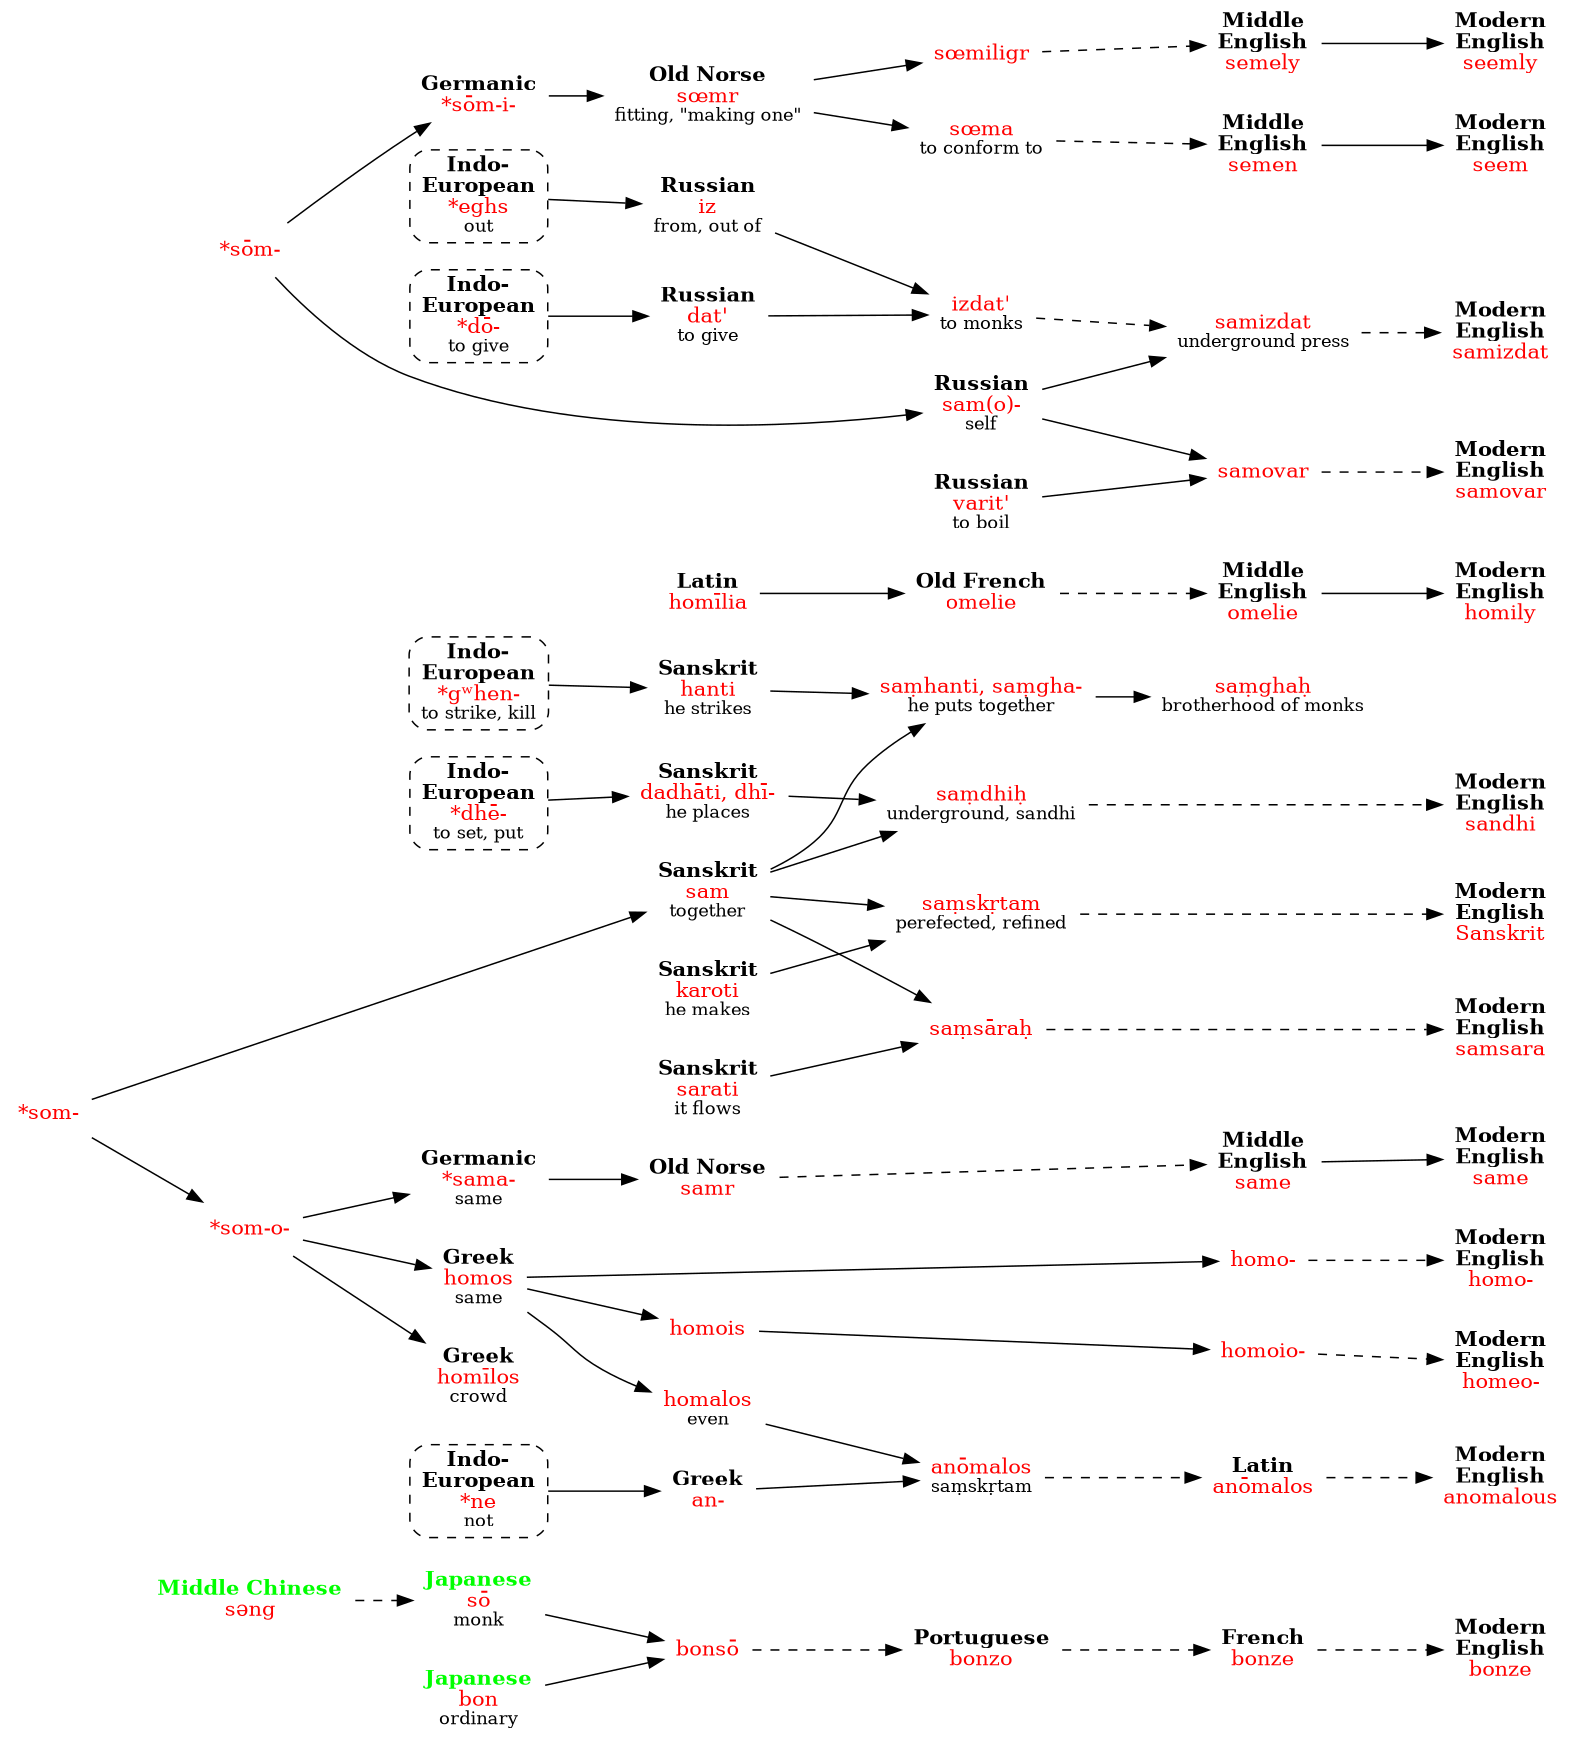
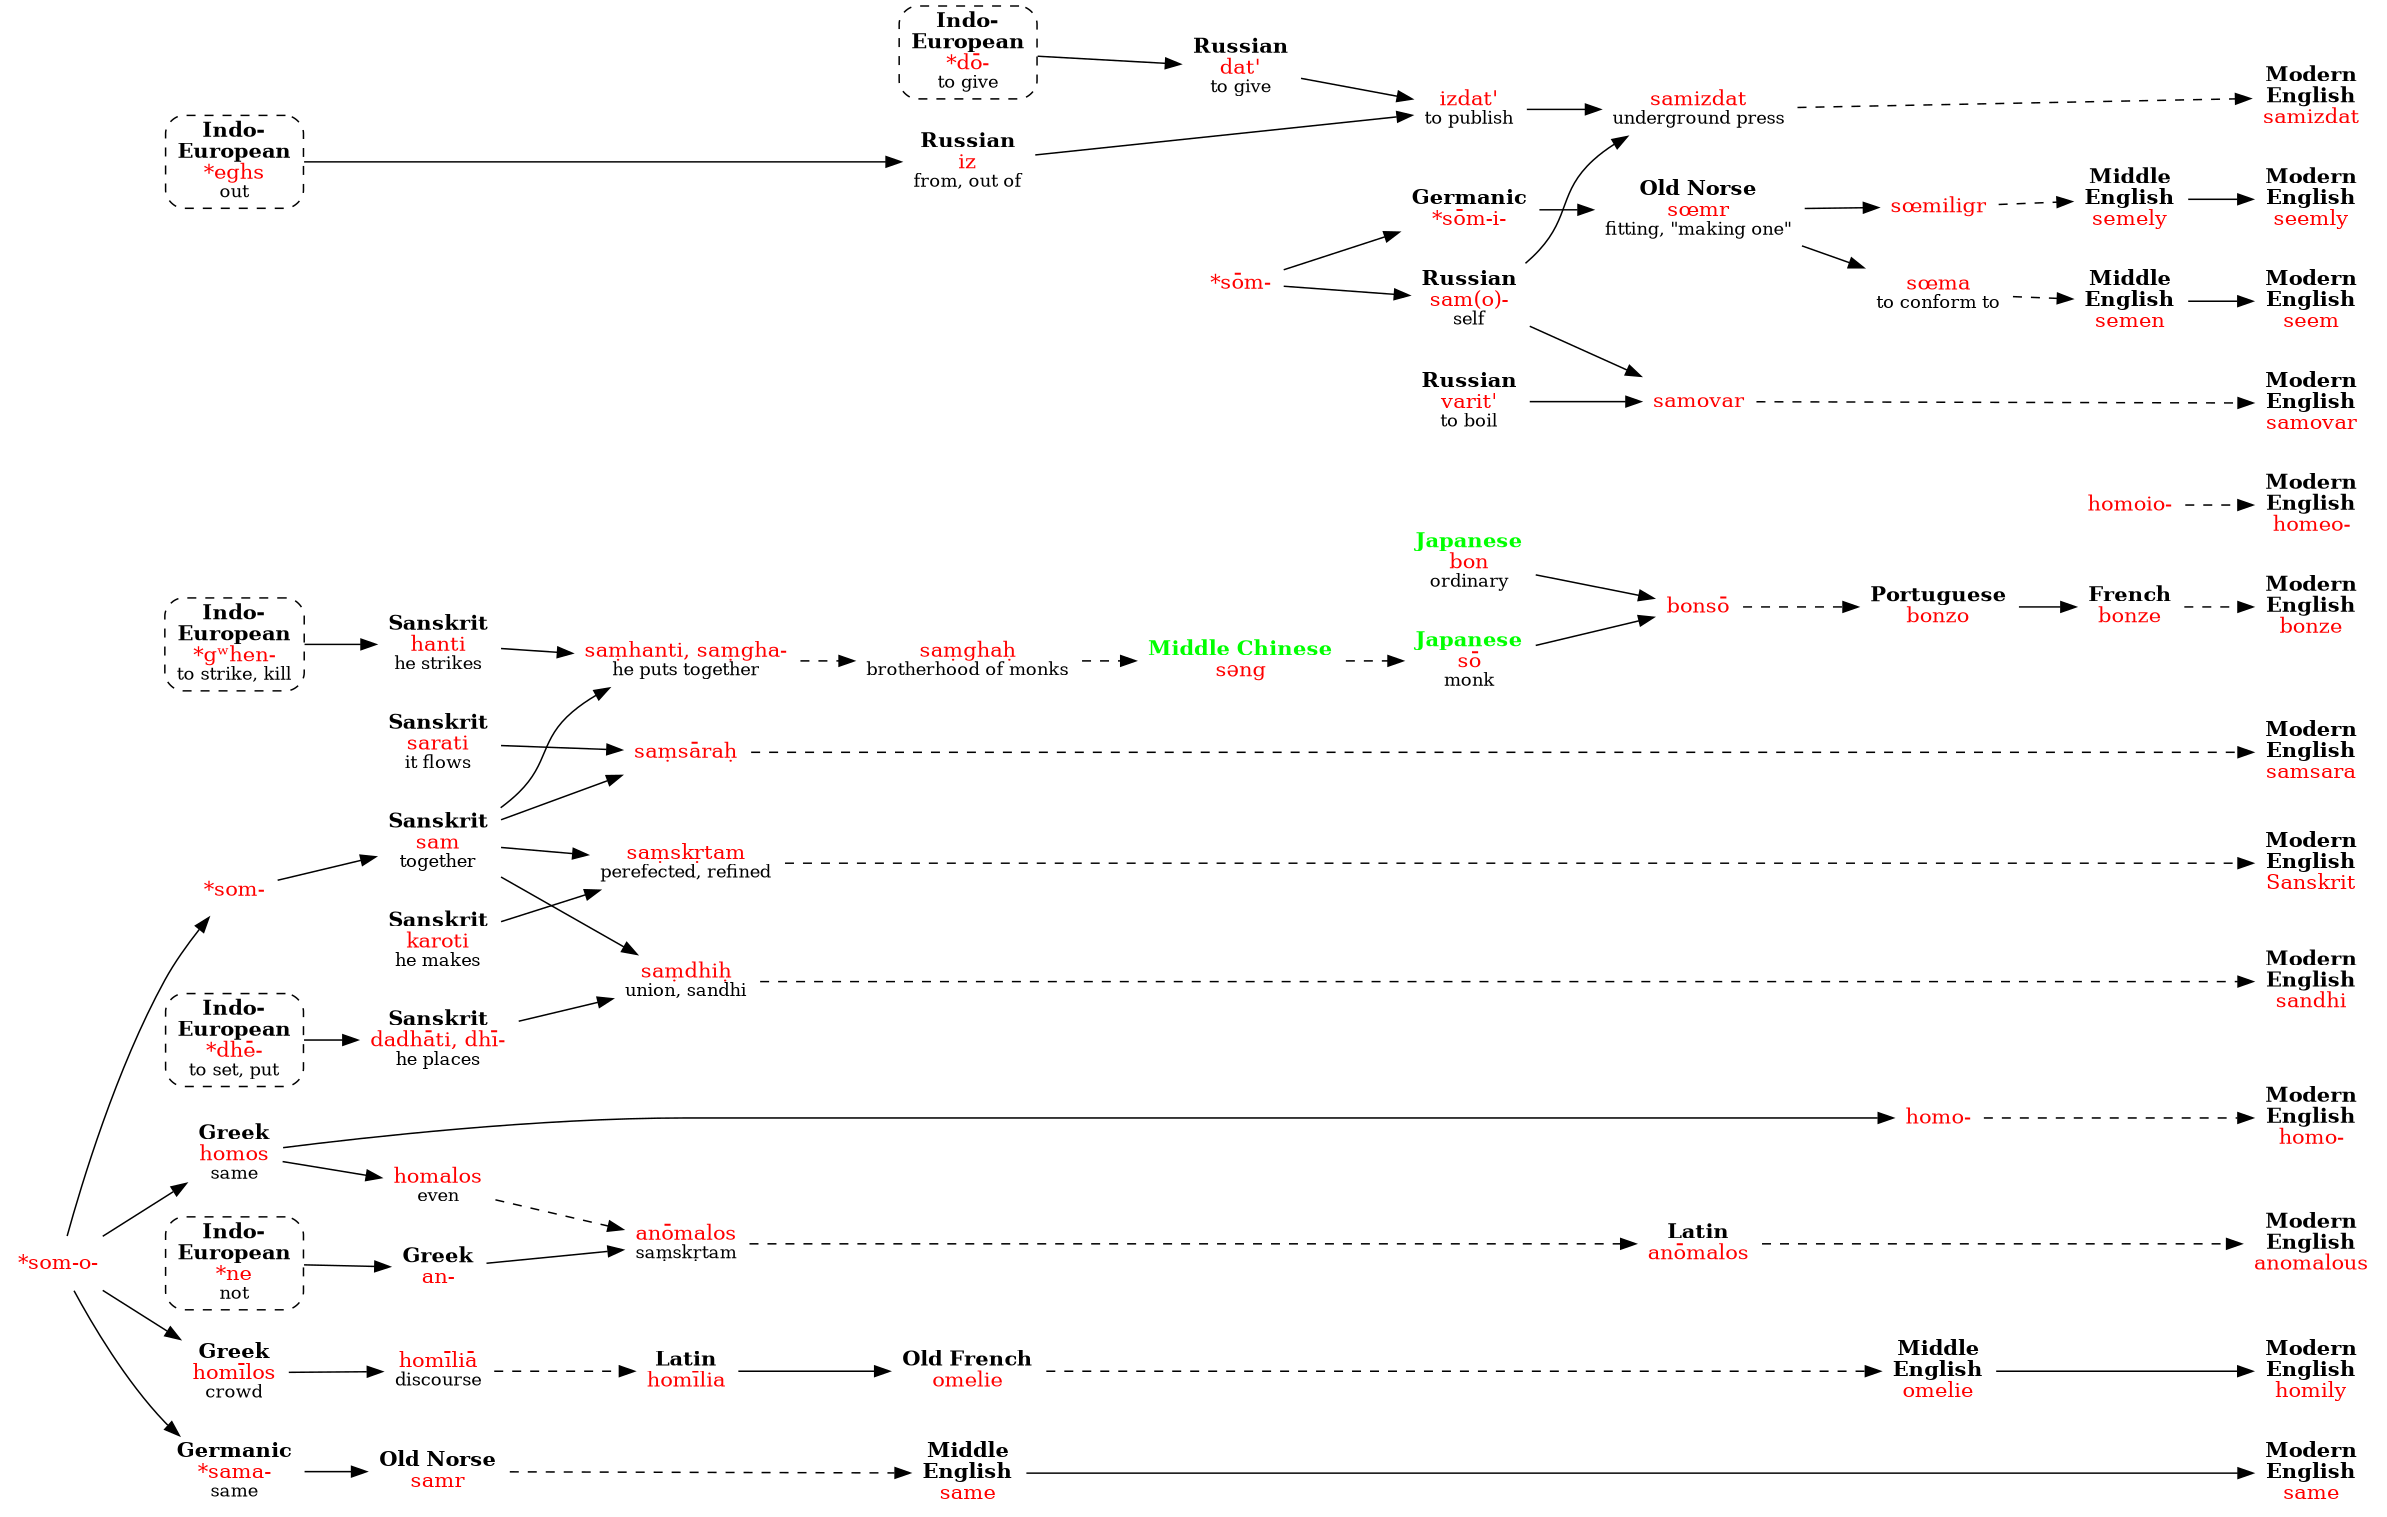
(1093, 322) -> (1556, 109)
(982, 324) -> (1469, 118)
none -> (1101, 661)
(1115, 697) -> (820, 661)
(982, 814) -> (686, 991)
(141, 1166) -> (120, 1077)
(708, 1329) -> none
none -> (438, 1371)
(835, 1441) -> (552, 1213)
(1128, 1650) -> (2040, 607)
